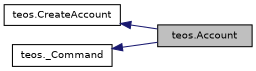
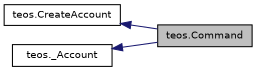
(205, 36) -> (205, 36)
(62, 56) -> (62, 56)
